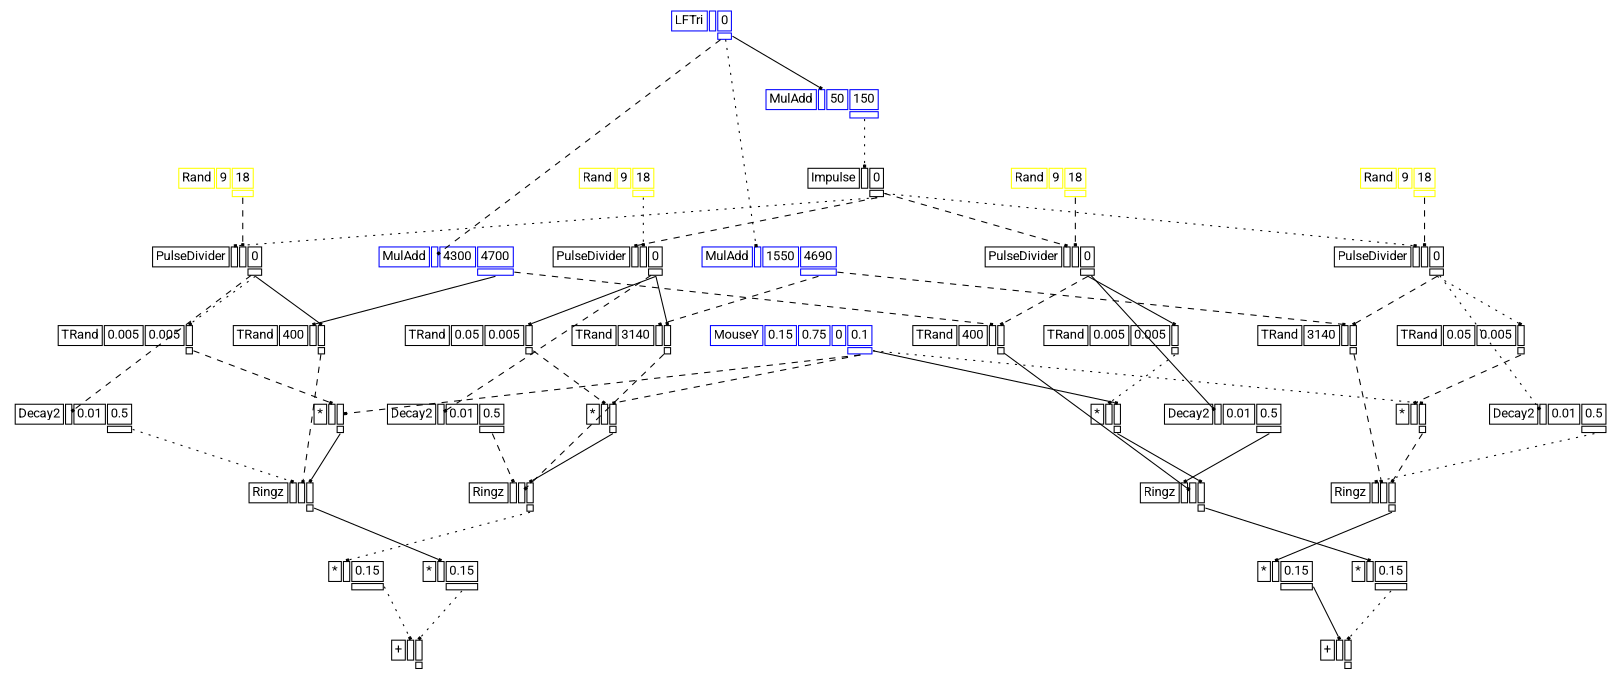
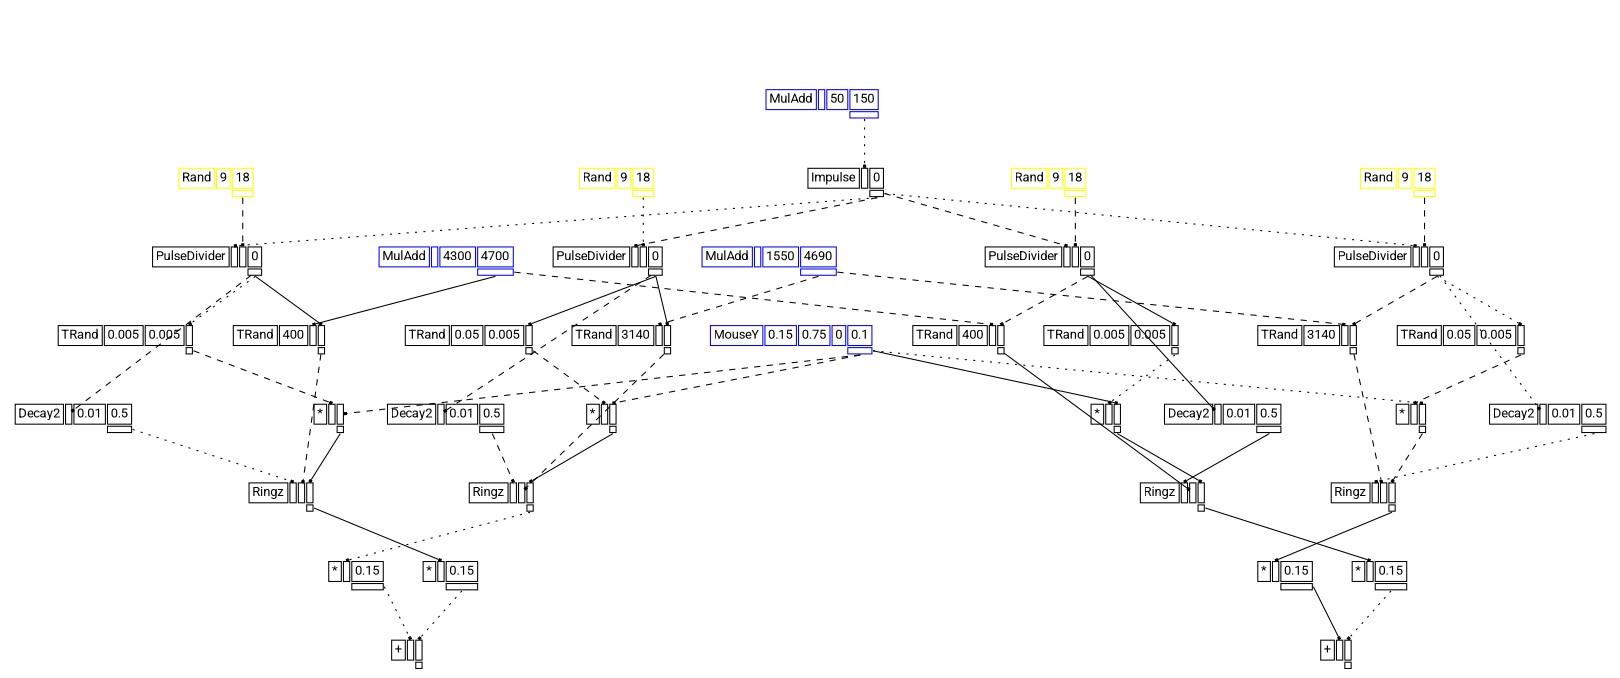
(701, 25) -> none
